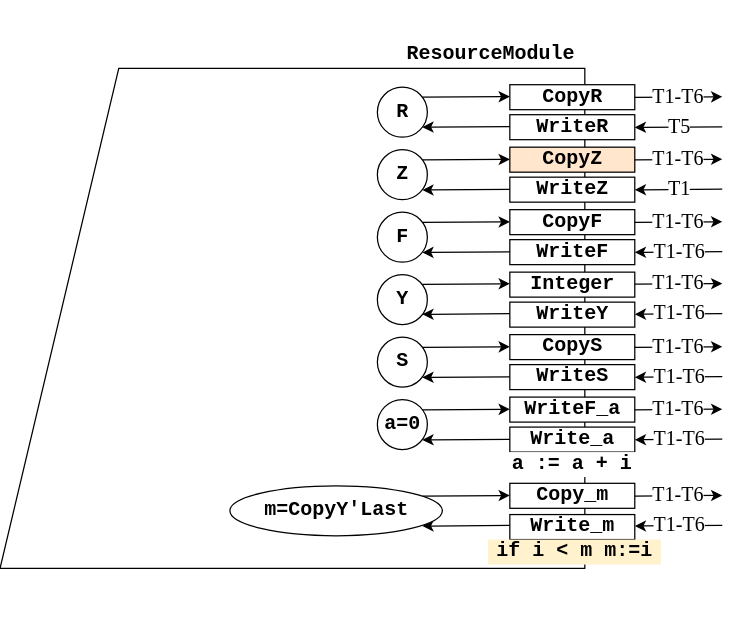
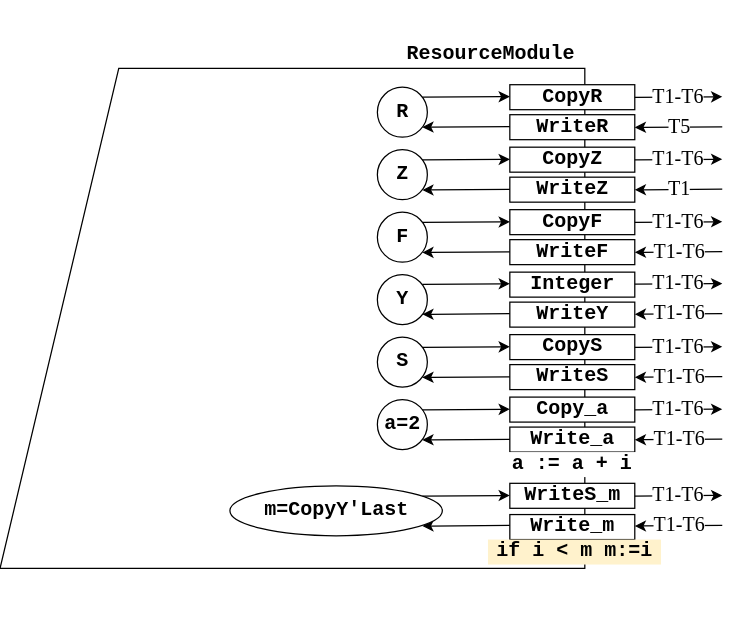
(573, 159) -> (573, 159)
(573, 409) -> (573, 409)
(403, 424) -> (403, 424)
(573, 496) -> (573, 496)
